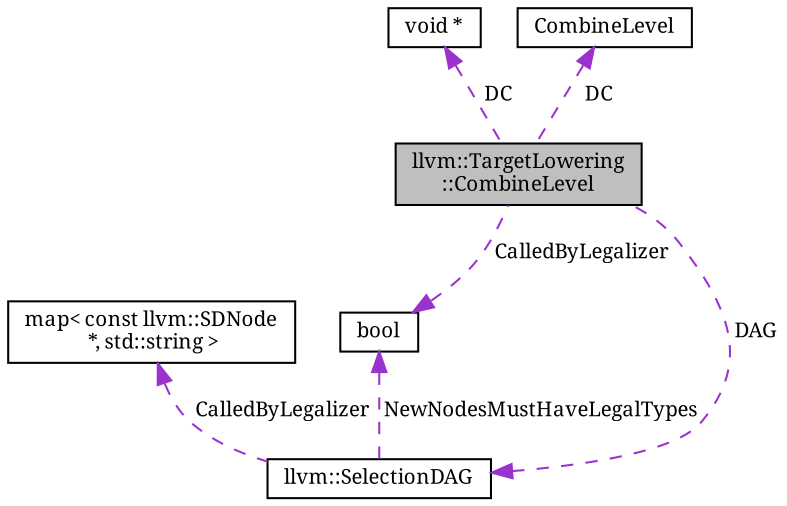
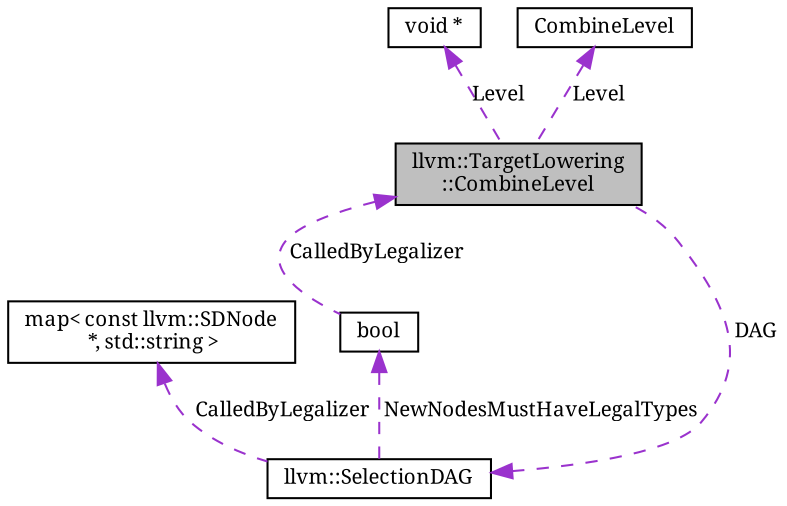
(496, 95) -> (496, 95)
(597, 95) -> (597, 95)
(478, 259) -> (284, 244)
